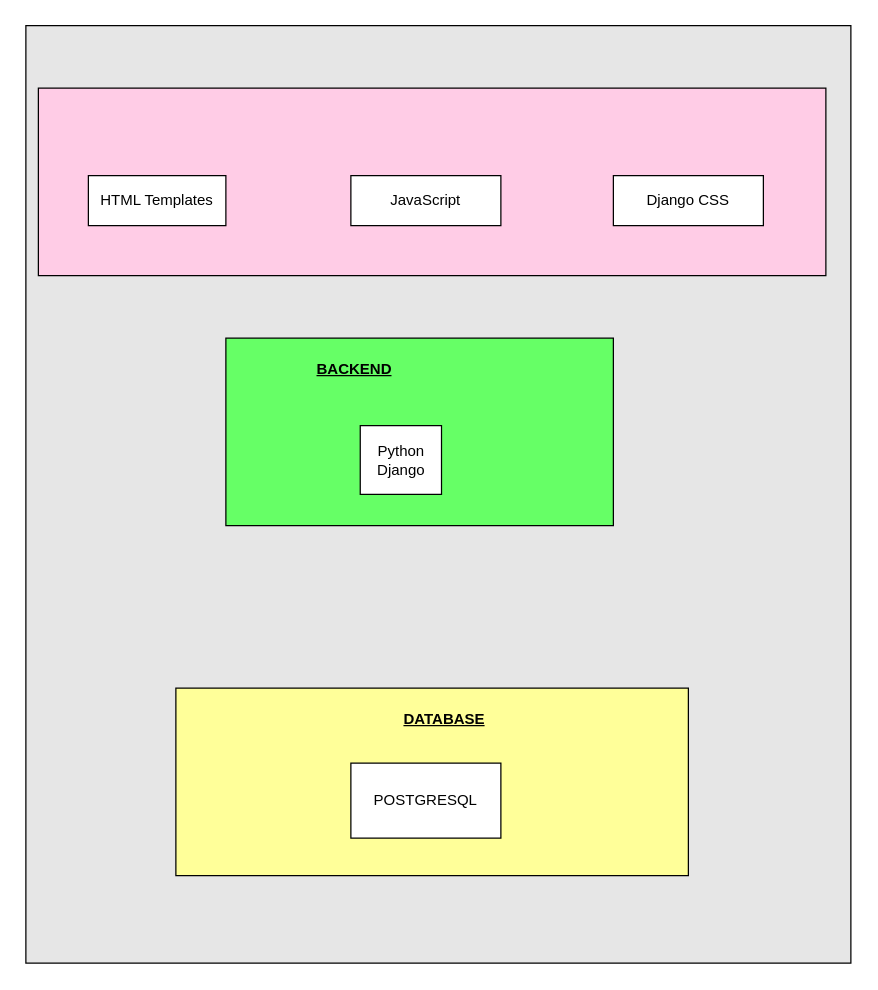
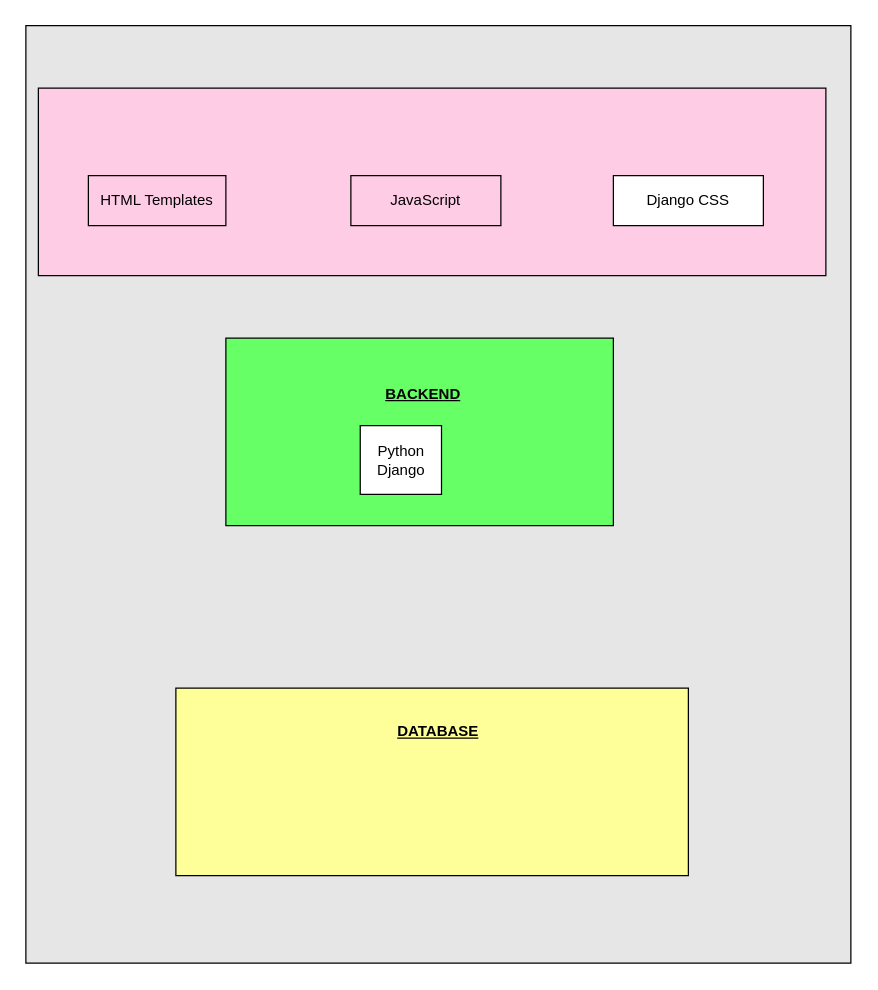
(157, 201) -> (157, 201)
(426, 201) -> (426, 201)
(354, 369) -> (423, 394)
(444, 719) -> (438, 732)
(426, 801) -> none
